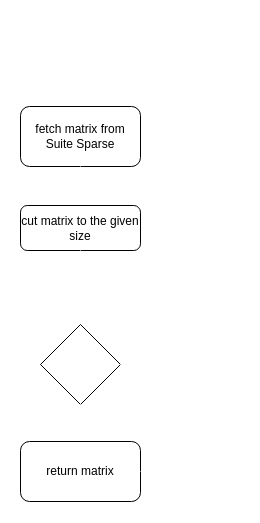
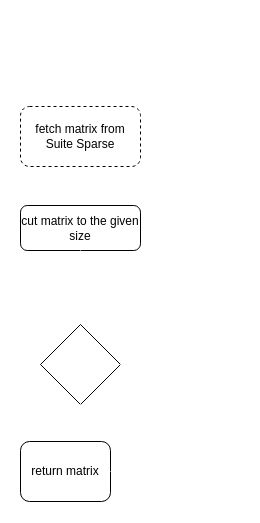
(81, 137) -> (81, 137)
(81, 167) -> none
(81, 472) -> (66, 472)
